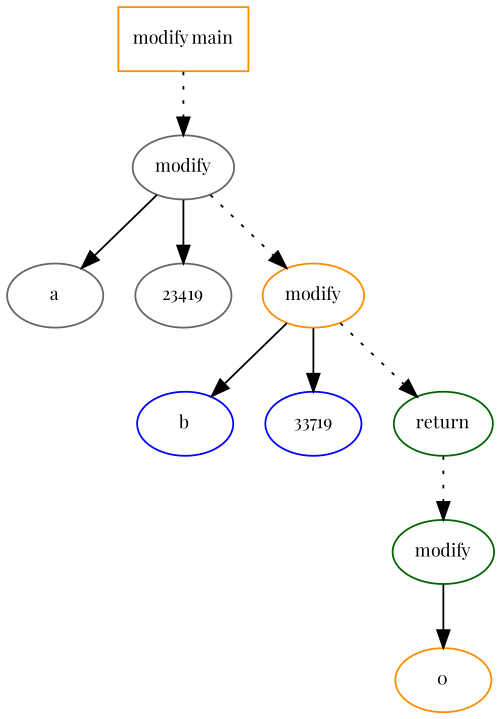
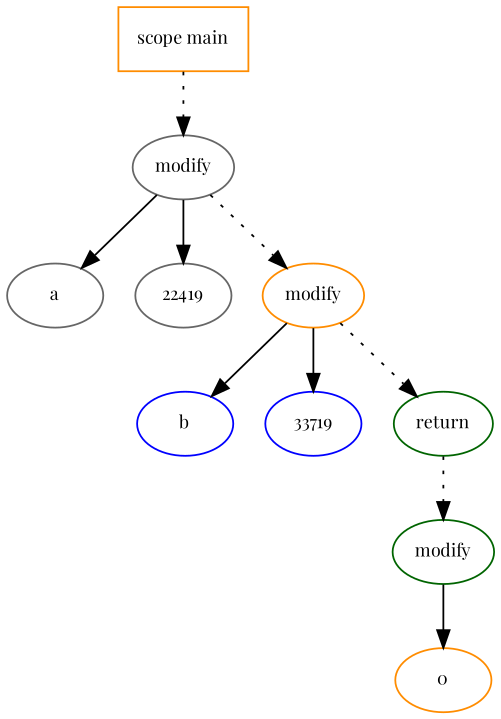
(183, 39) -> (183, 39)
(183, 296) -> (183, 296)
